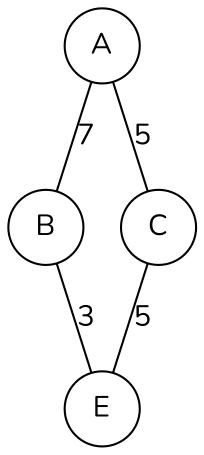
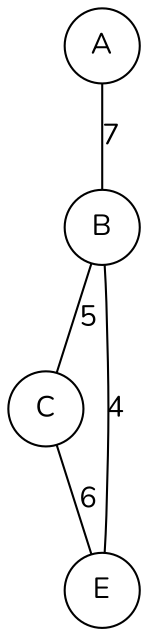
(130, 137) -> (74, 318)
(87, 318) -> (116, 409)
(143, 318) -> (89, 500)
